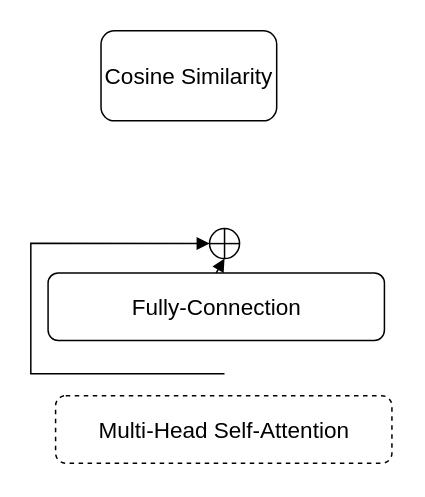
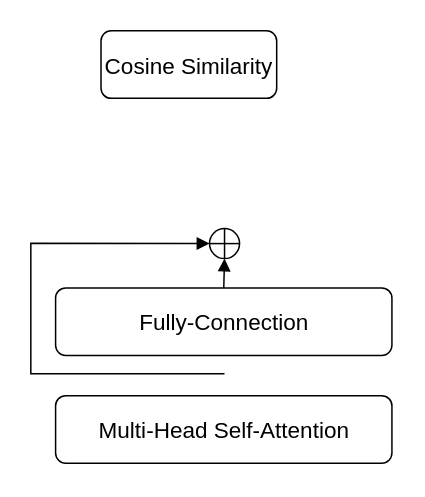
(189, 76) -> (189, 65)
(216, 306) -> (224, 321)
(224, 429) -> (224, 429)
